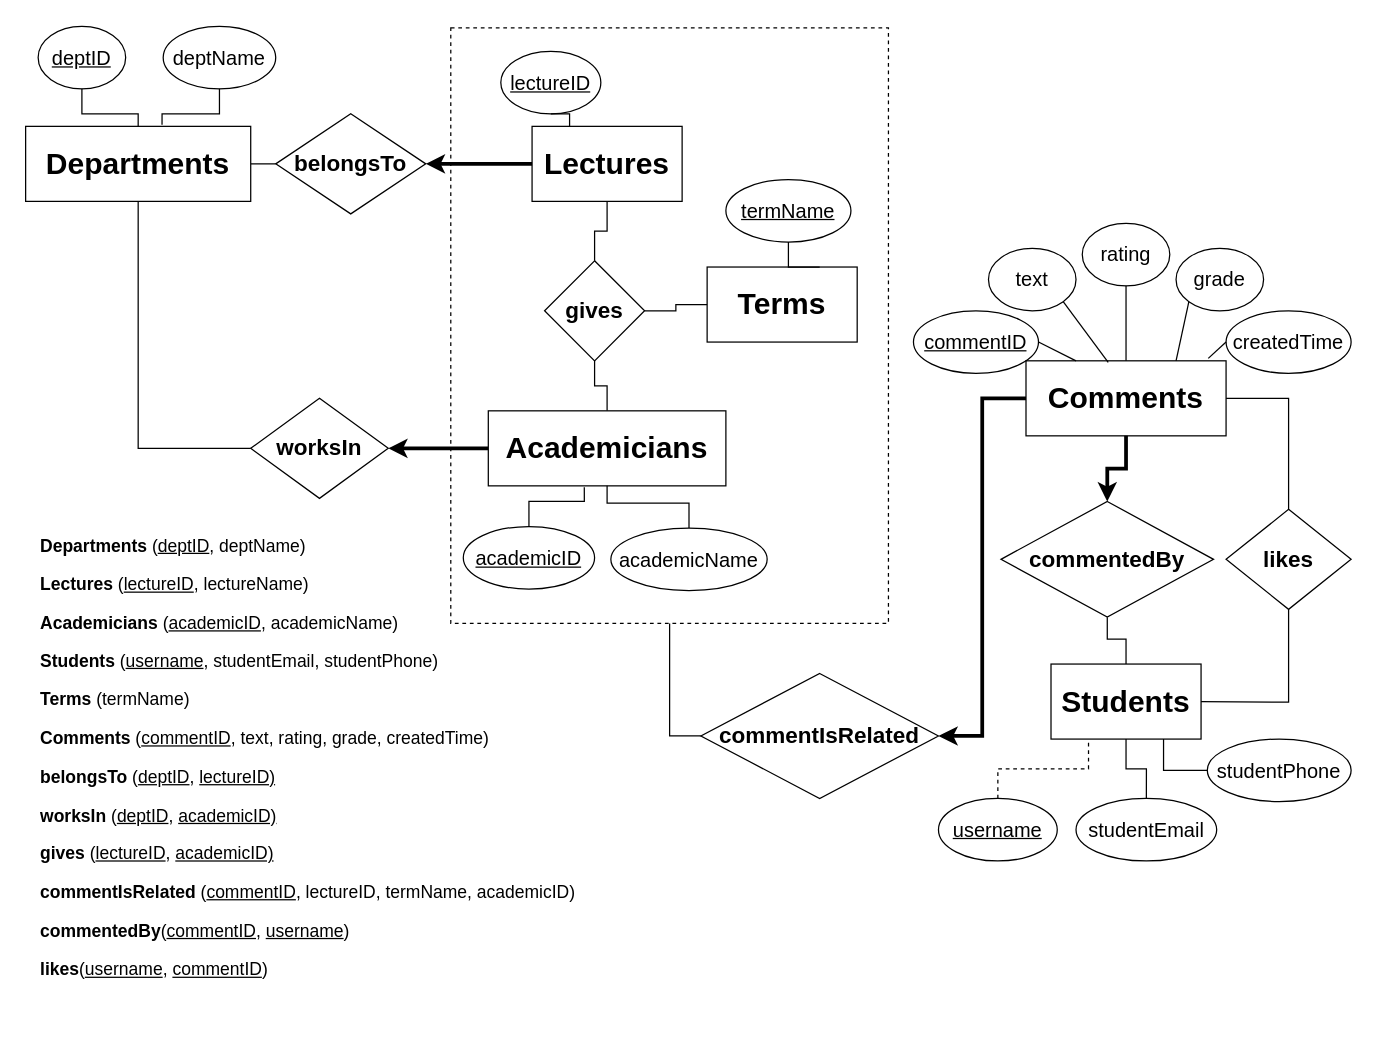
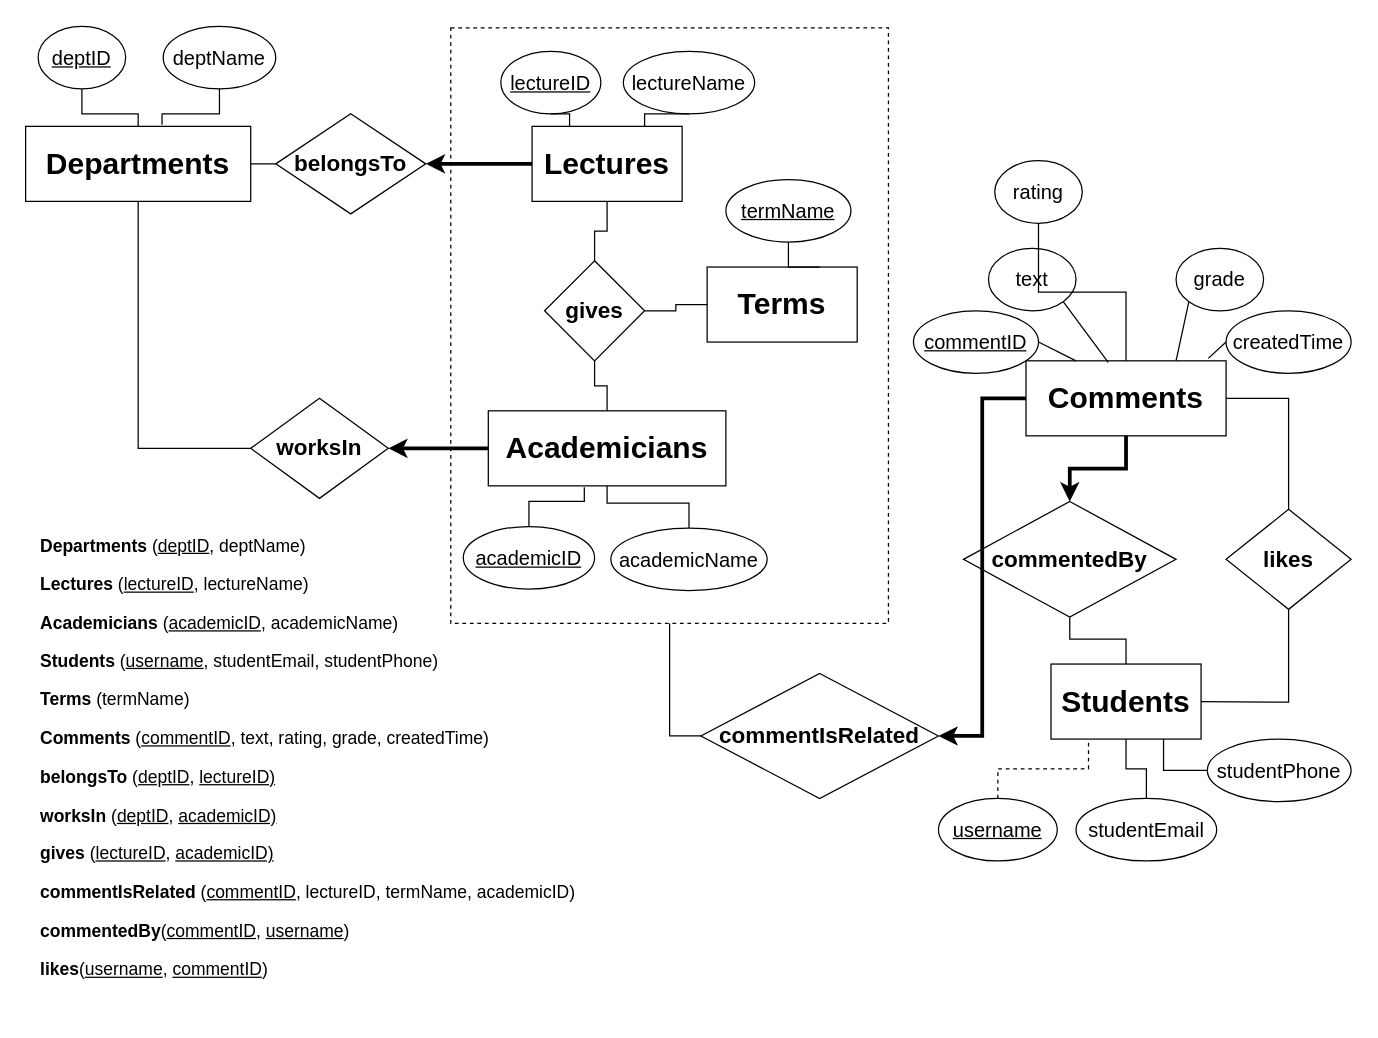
none -> (689, 83)
none -> (661, 114)
(1126, 254) -> (1038, 192)
(1107, 559) -> (1069, 559)
